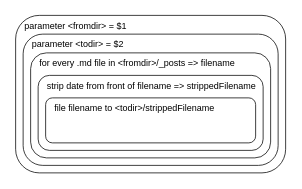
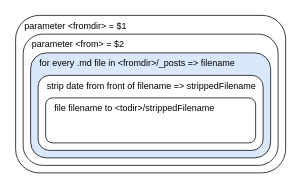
(83, 45) -> (81, 45)
(149, 64) -> (149, 64)
